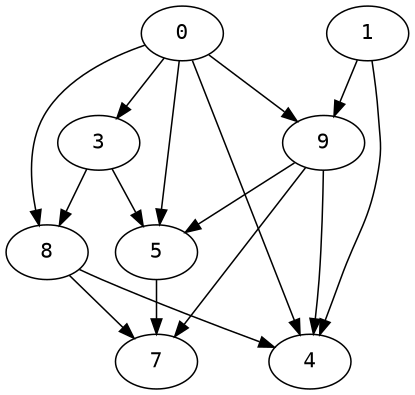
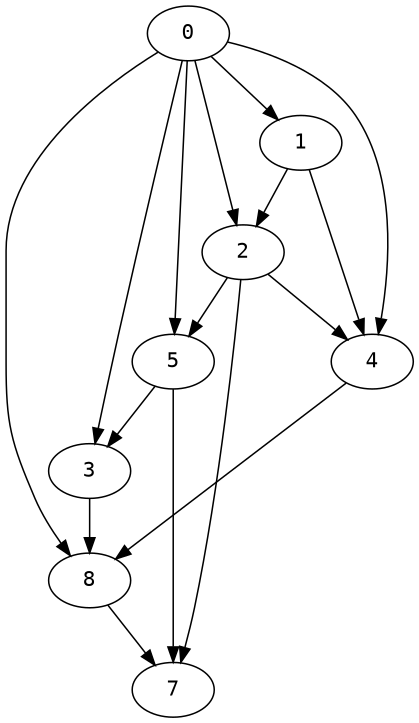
none -> (239, 83)
(324, 143) -> (243, 252)
(124, 191) -> (136, 410)
(169, 307) -> (237, 466)
